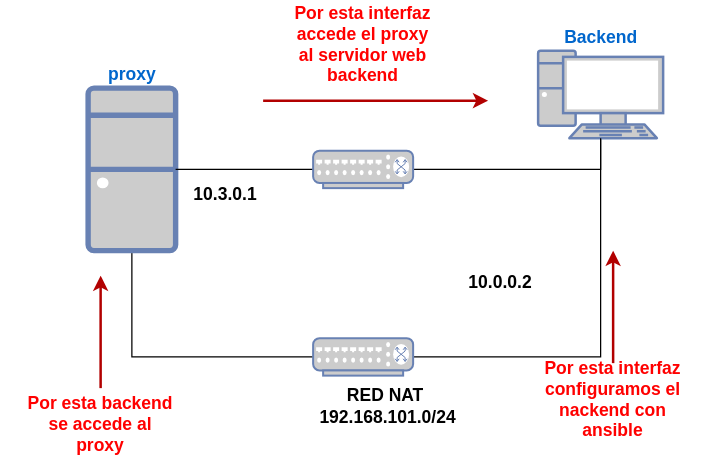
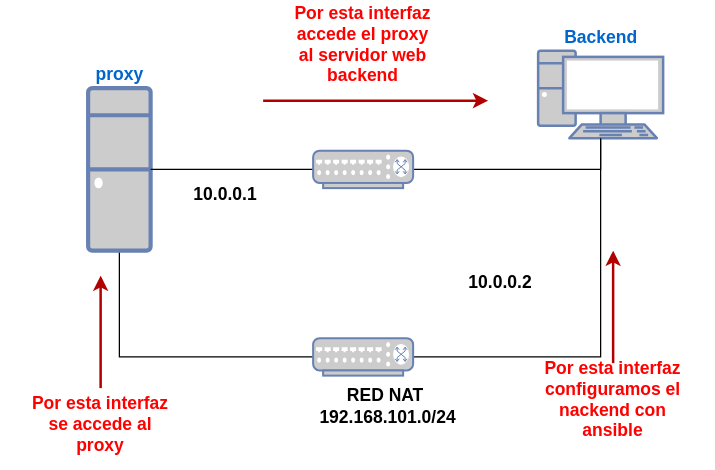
(132, 169) -> (119, 169)
(226, 194) -> (226, 194)
(101, 424) -> (101, 424)
